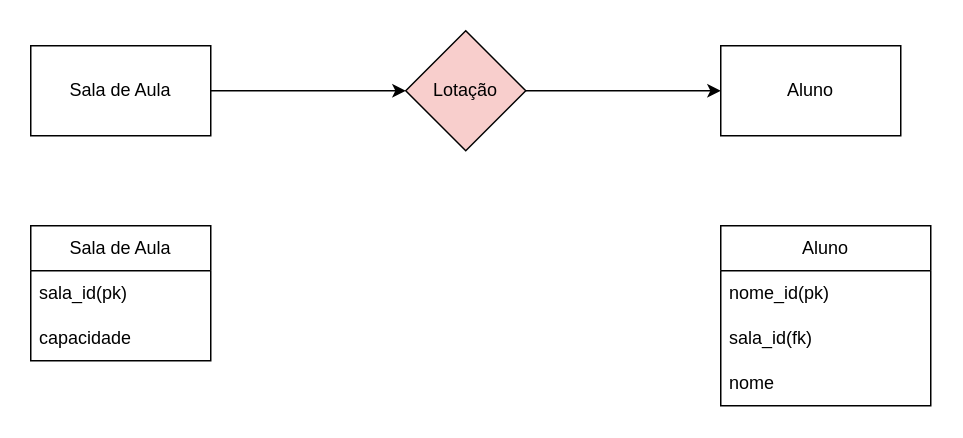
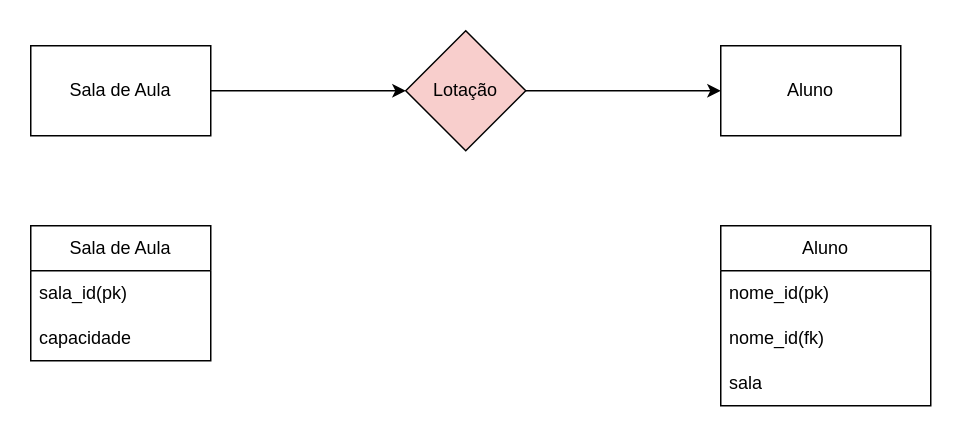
(781, 338) -> (783, 338)
(750, 383) -> (748, 383)
